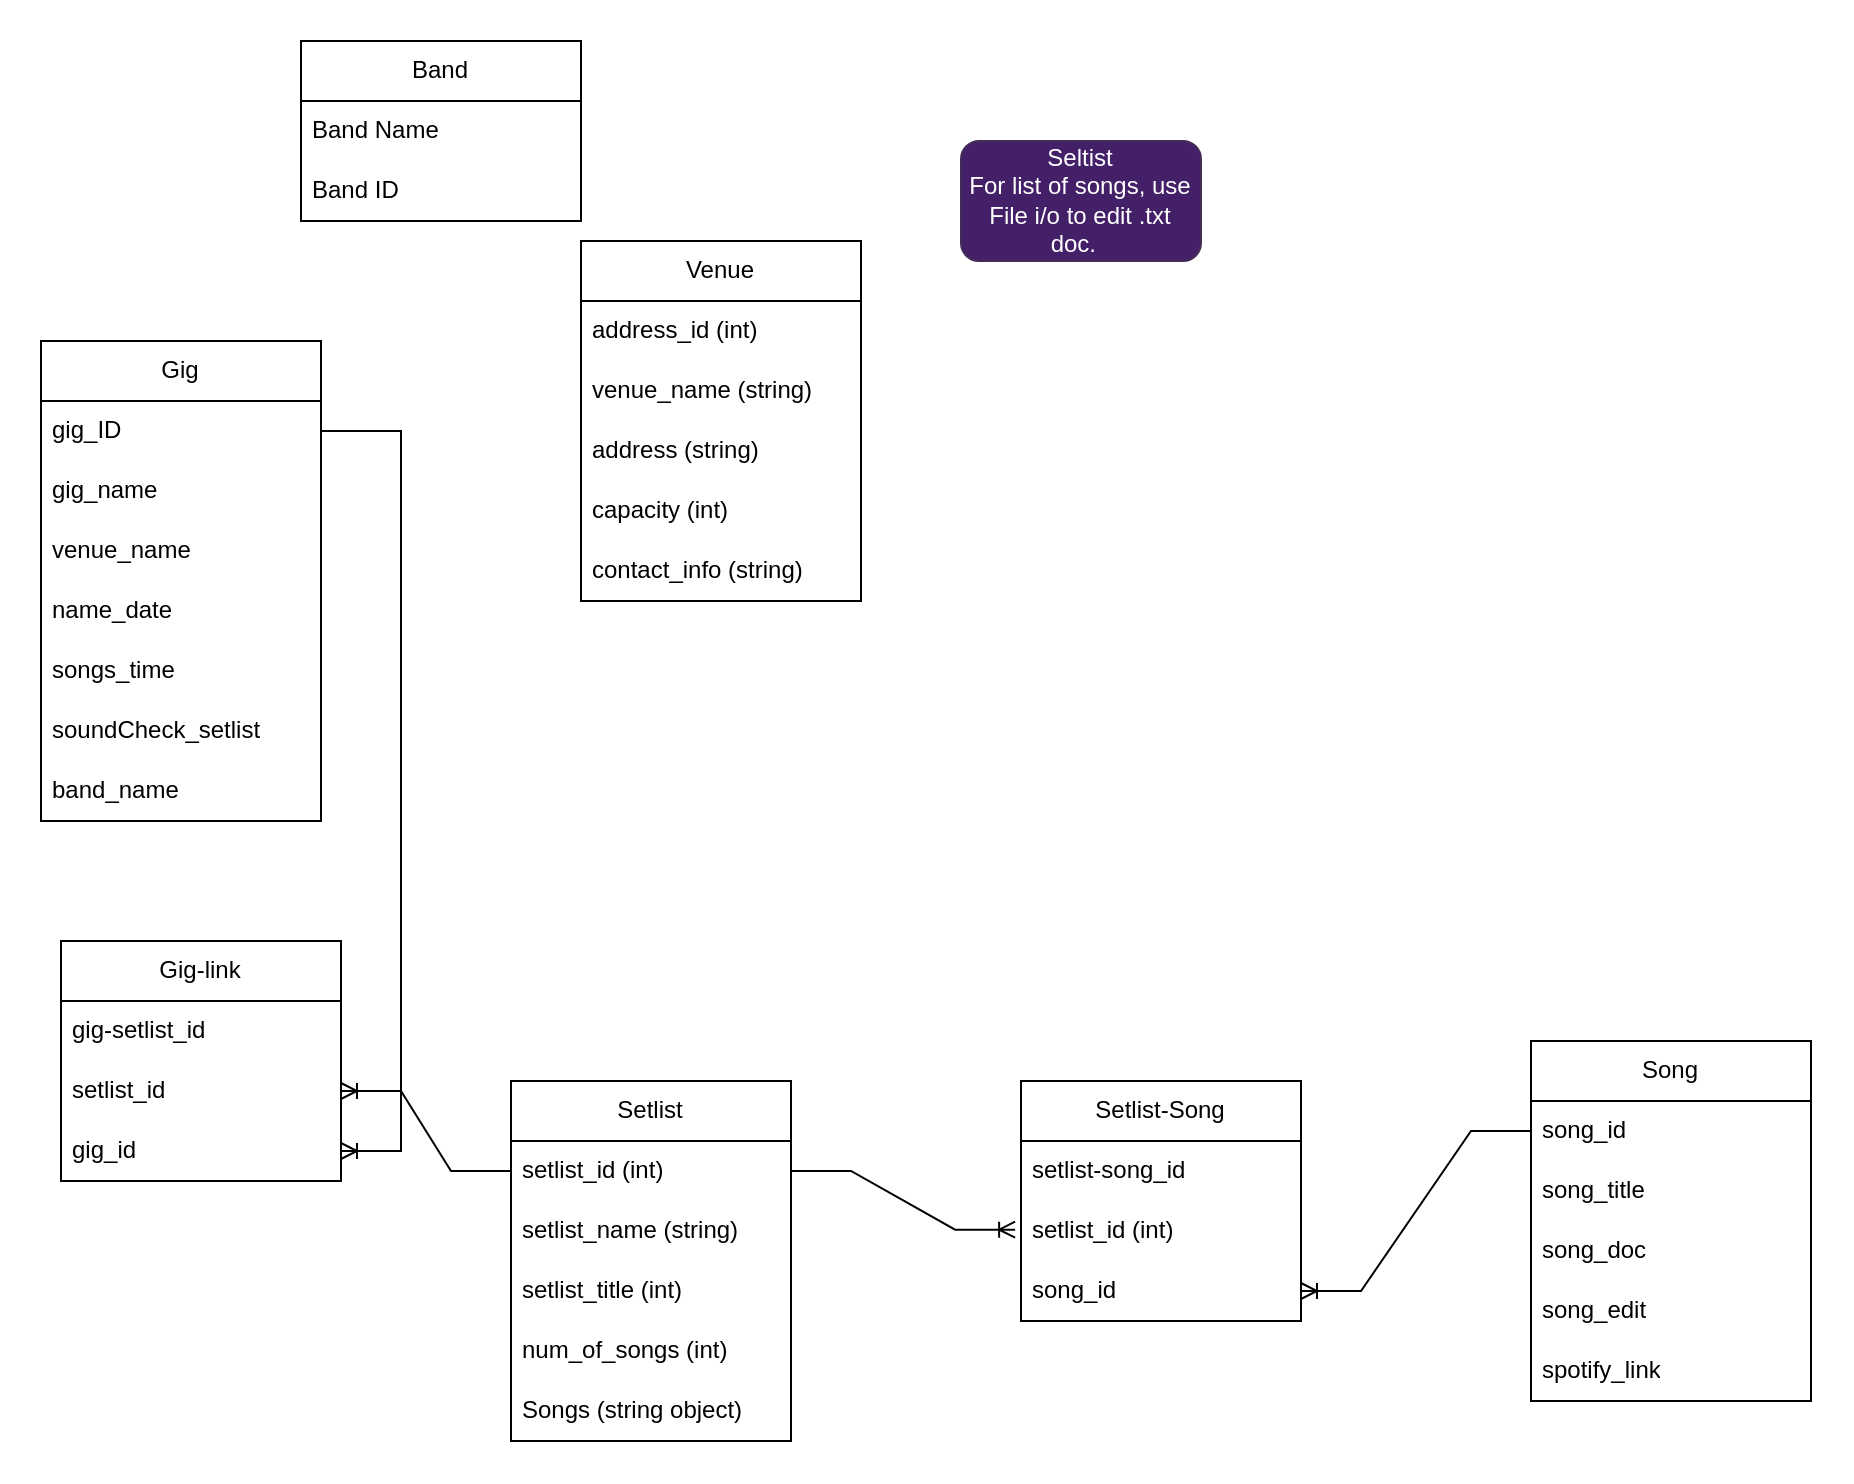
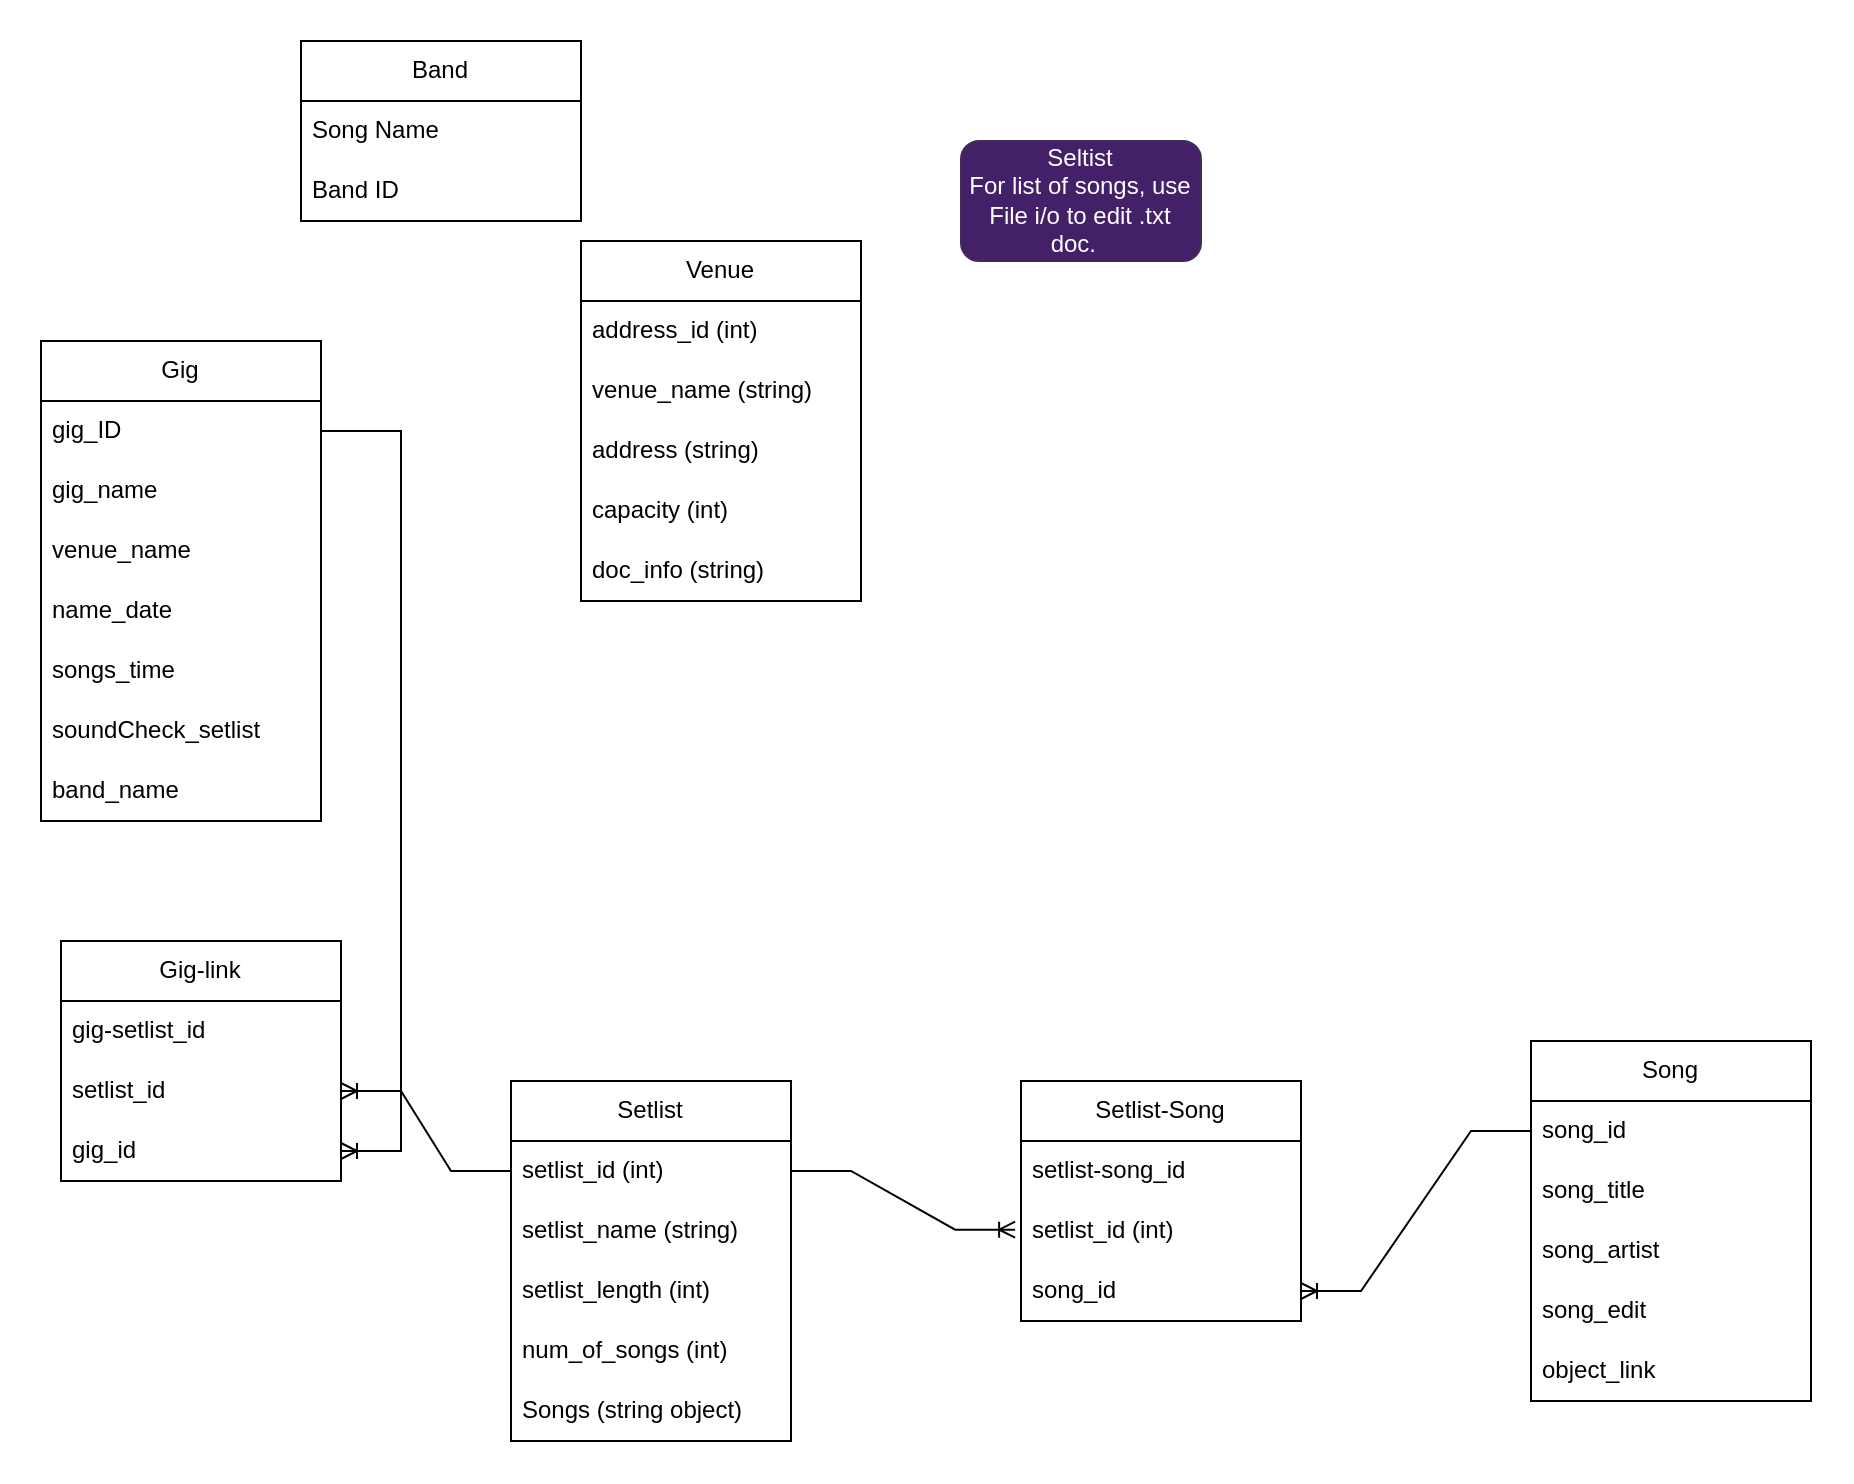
(370, 131) -> (370, 131)
(723, 571) -> (698, 571)
(1597, 1251) -> (1614, 1251)
(632, 1291) -> (642, 1291)
(1614, 1371) -> (1611, 1371)
